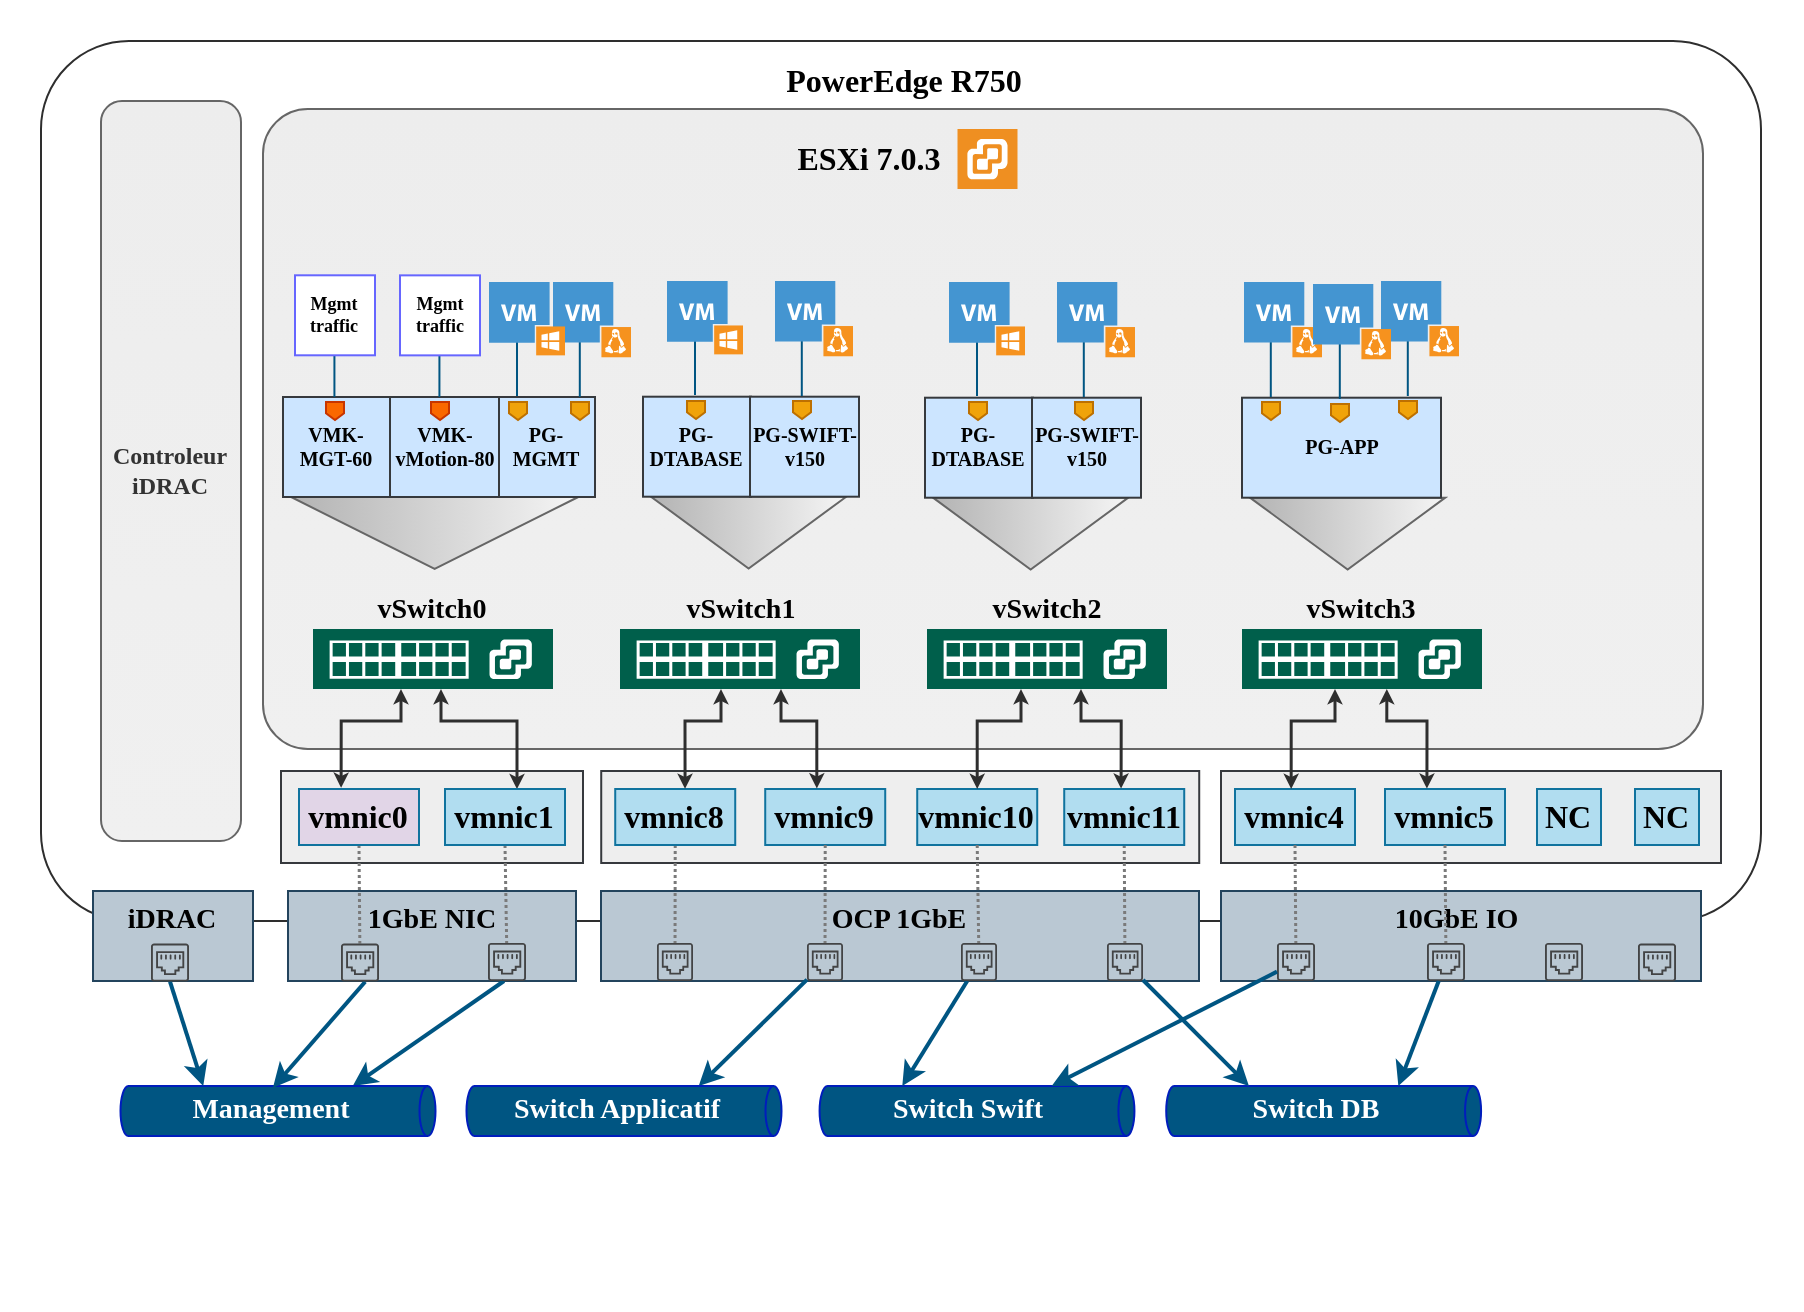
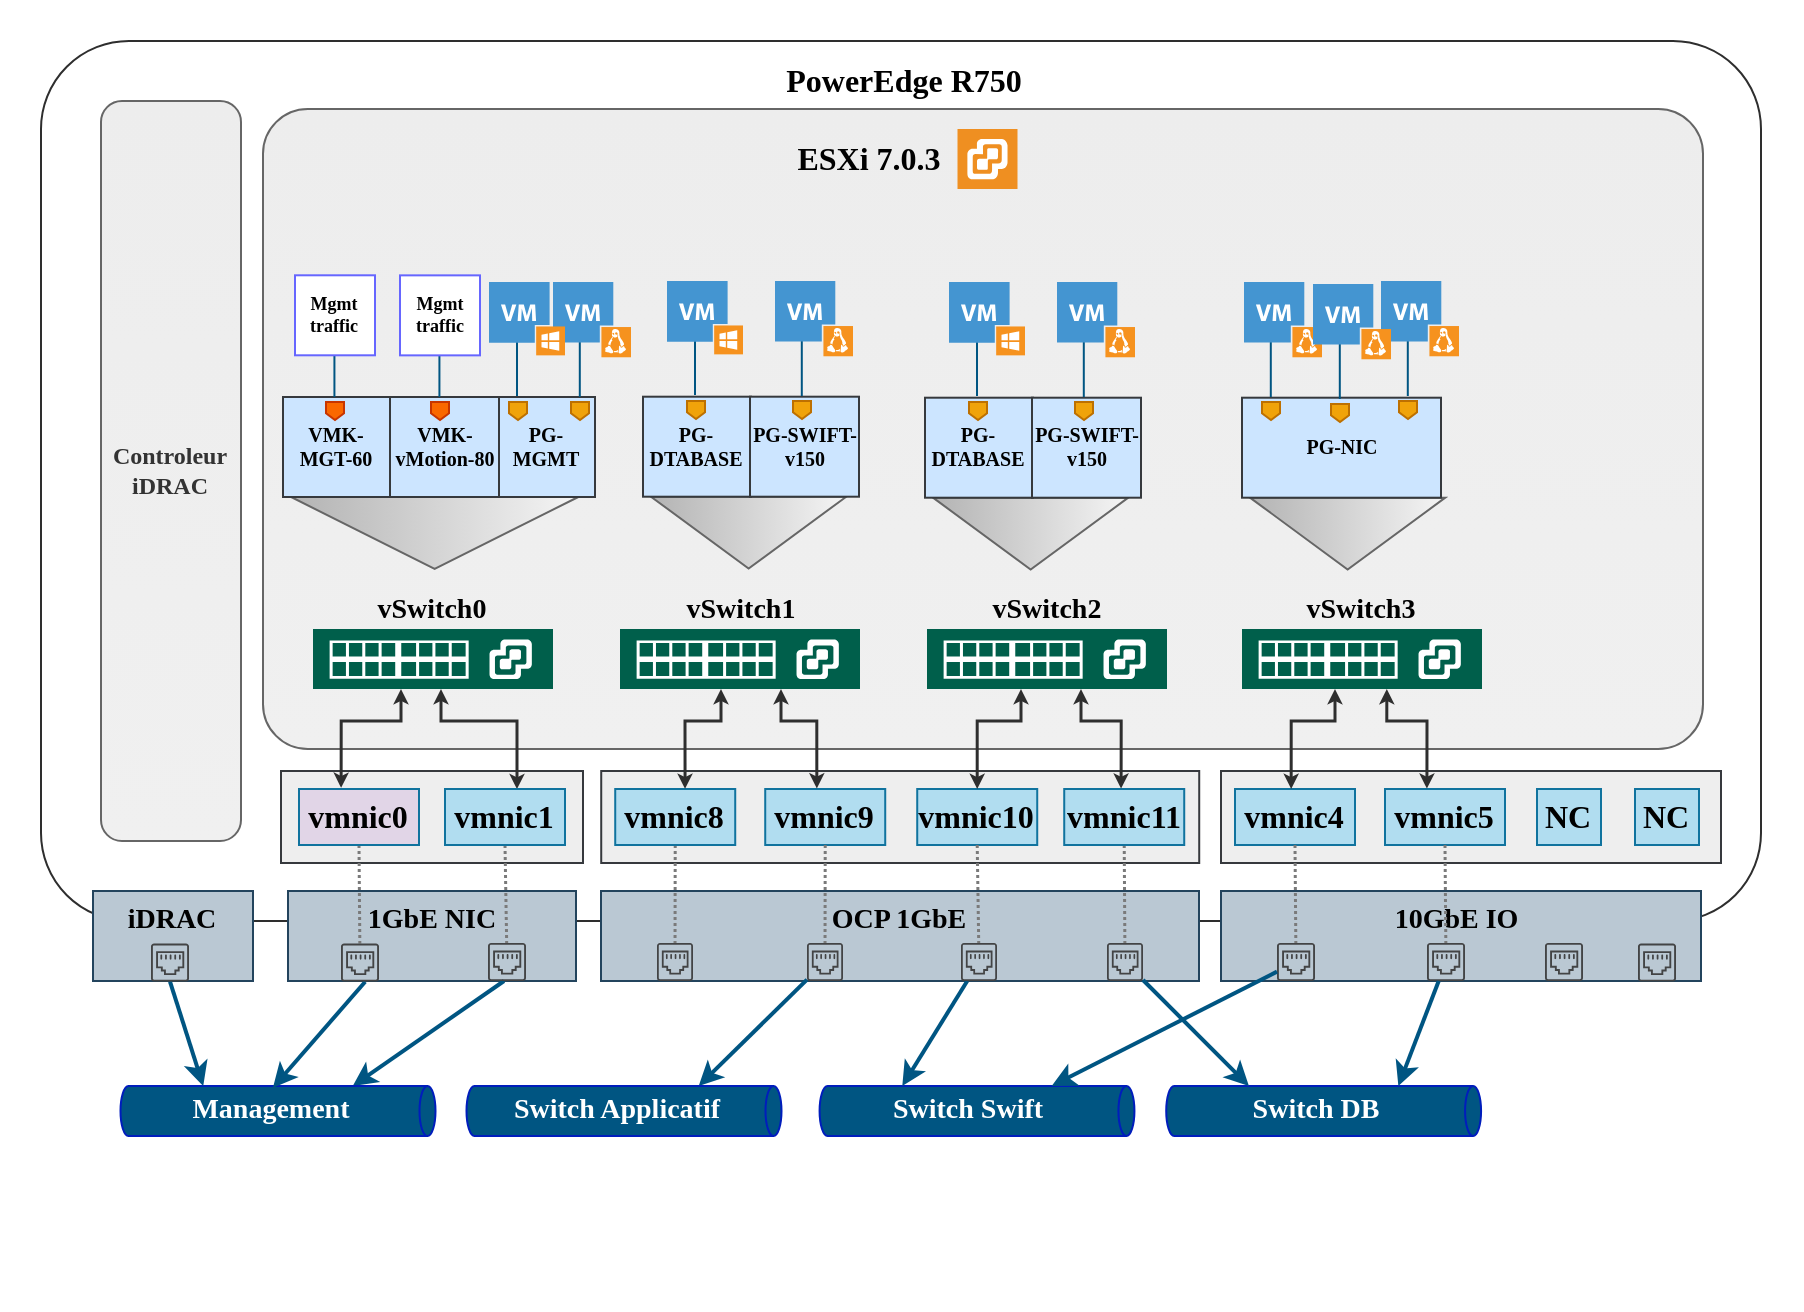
(1343, 447) -> (1343, 447)
